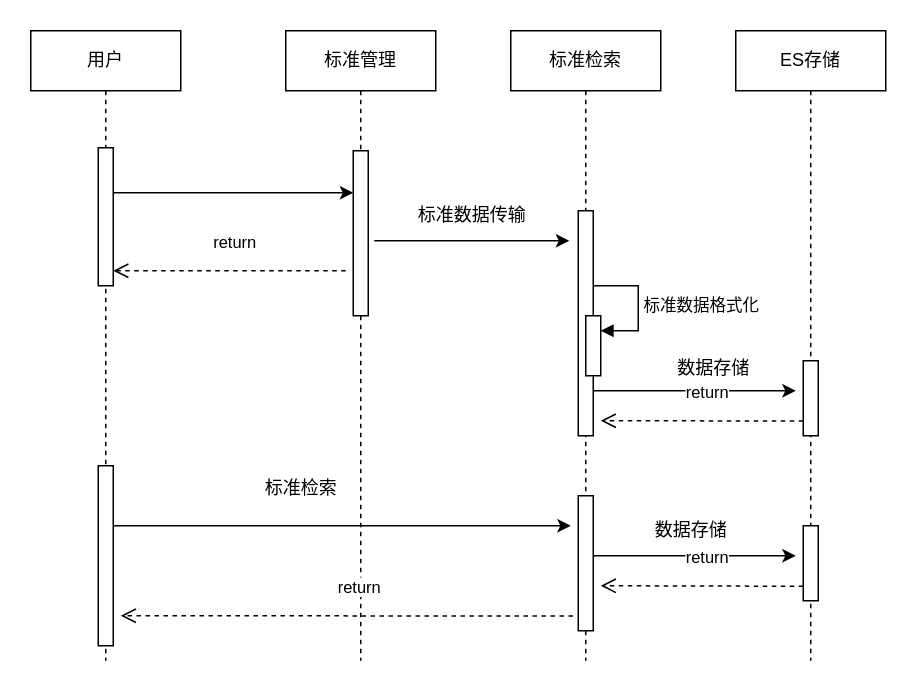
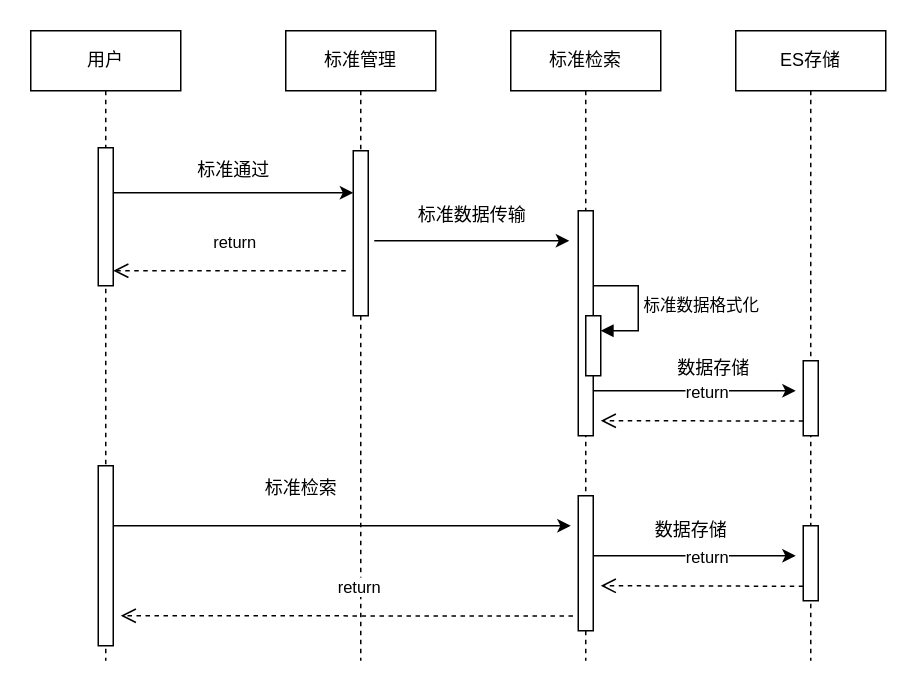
none -> (233, 170)
